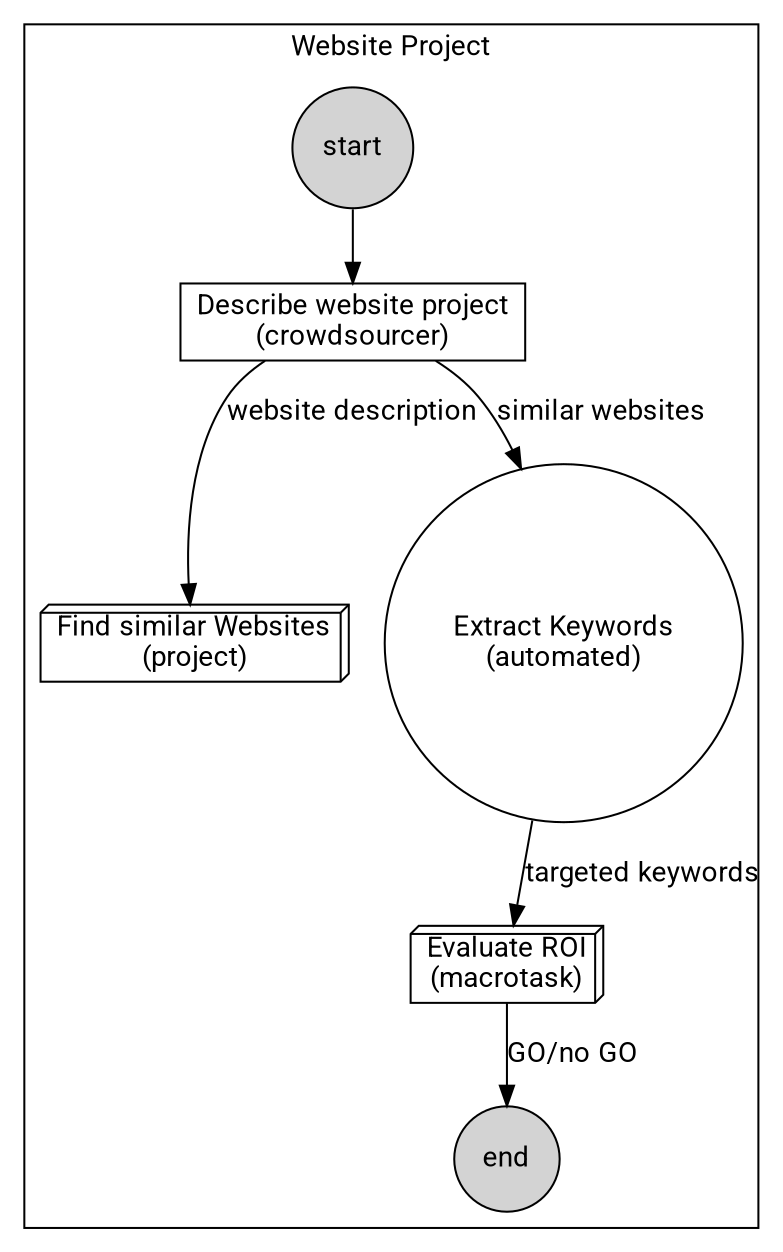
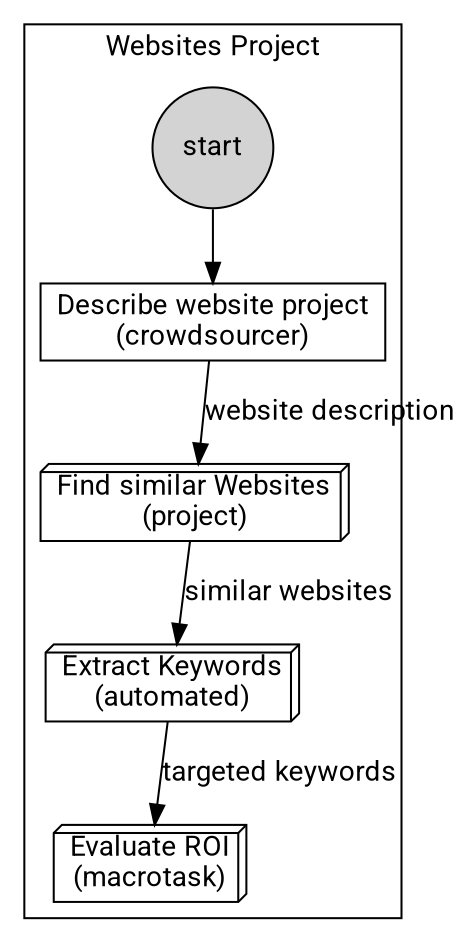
(391, 48) -> (213, 48)
(481, 400) -> (185, 582)
(564, 643) -> (172, 683)
(507, 1159) -> none
